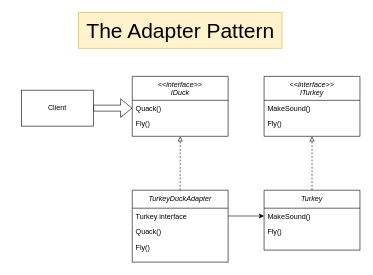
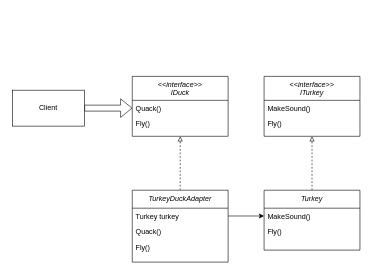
(180, 30) -> none
(57, 108) -> (48, 108)
(166, 217) -> (161, 217)
